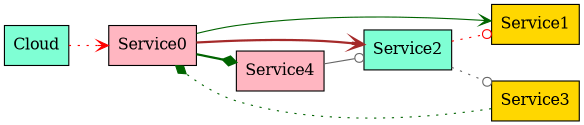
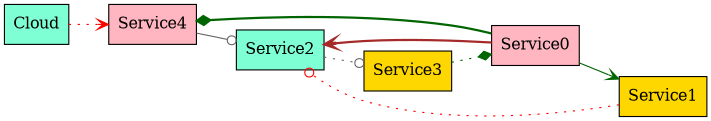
(467, 38) -> (462, 115)
(83, 45) -> (83, 24)
